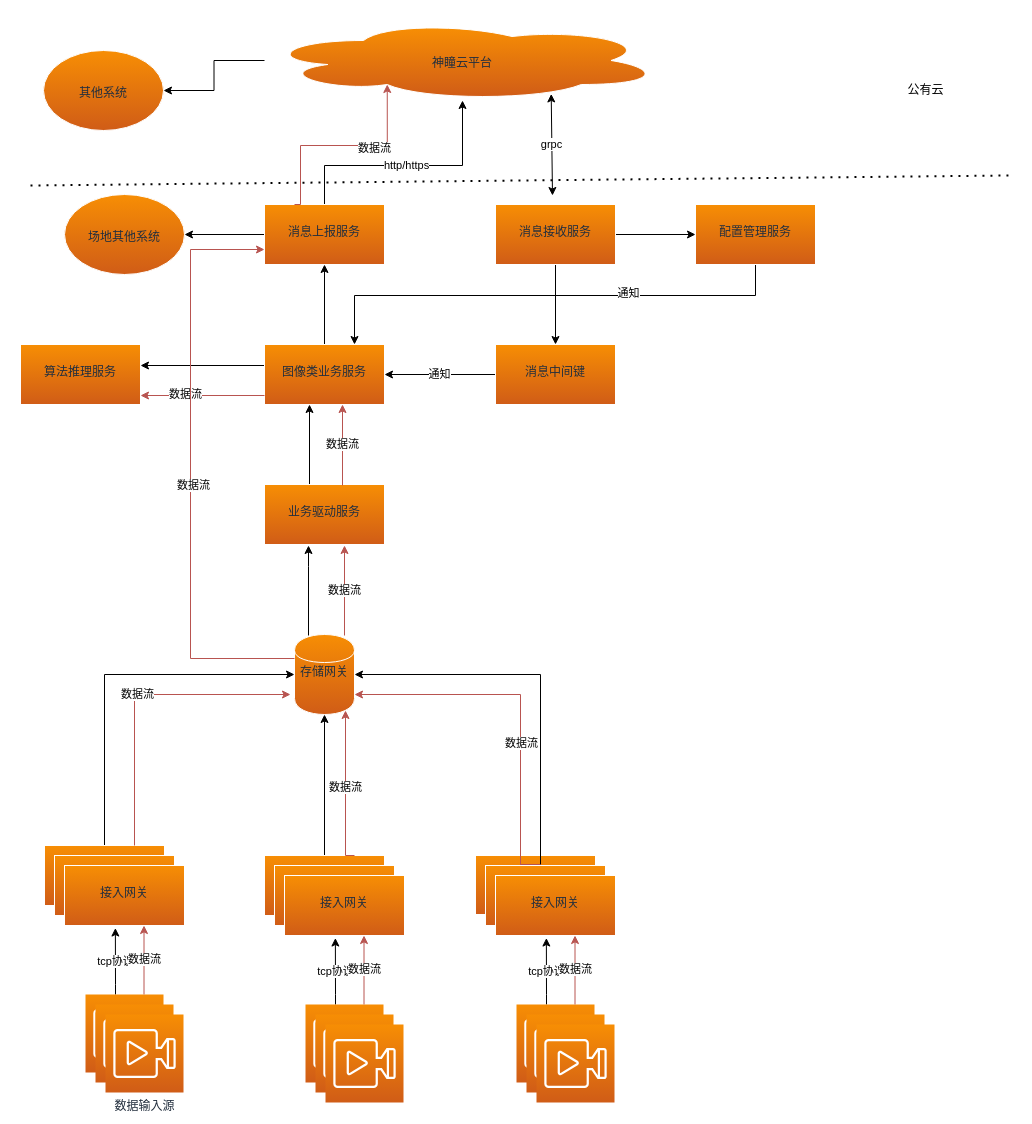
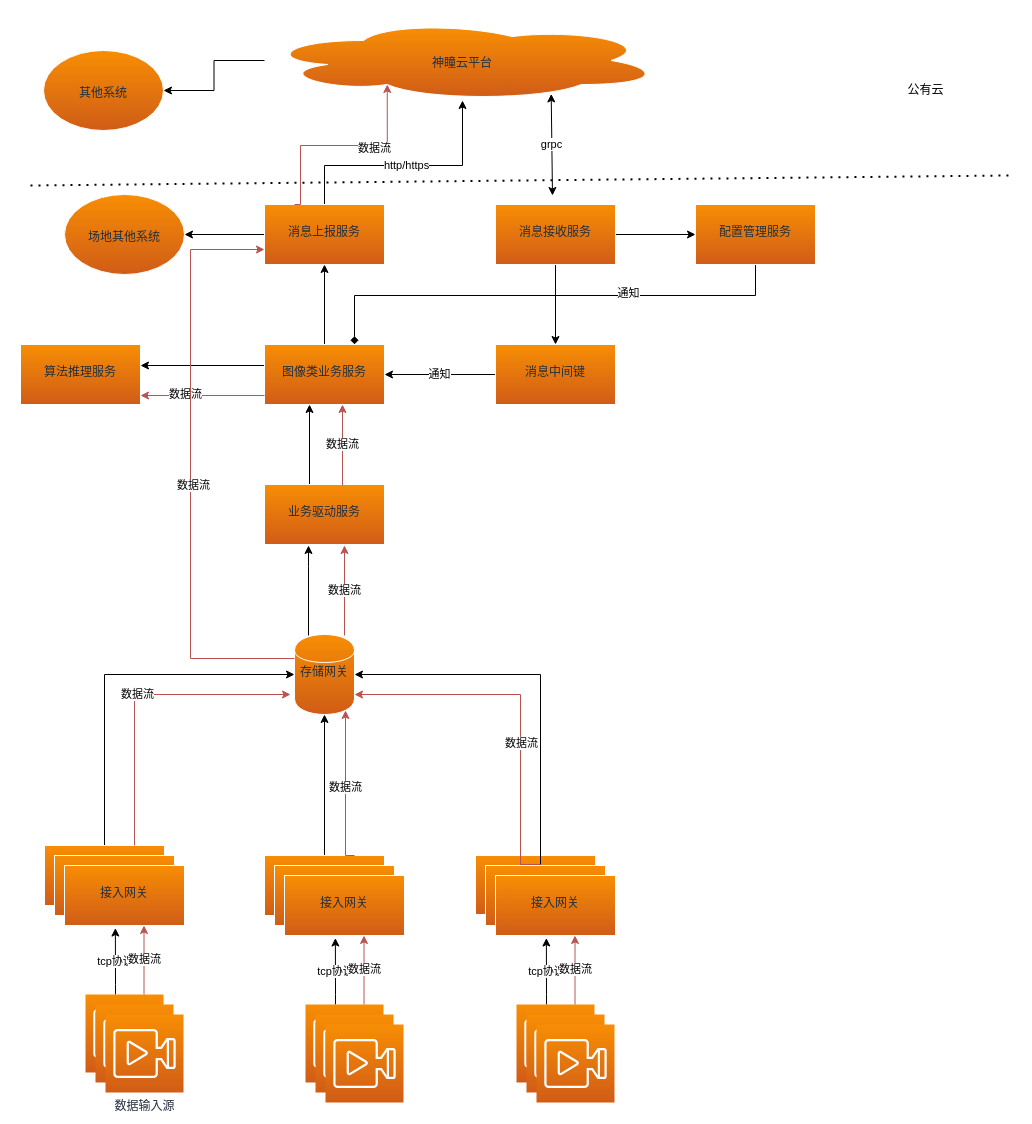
(355, 336) -> (355, 336)
